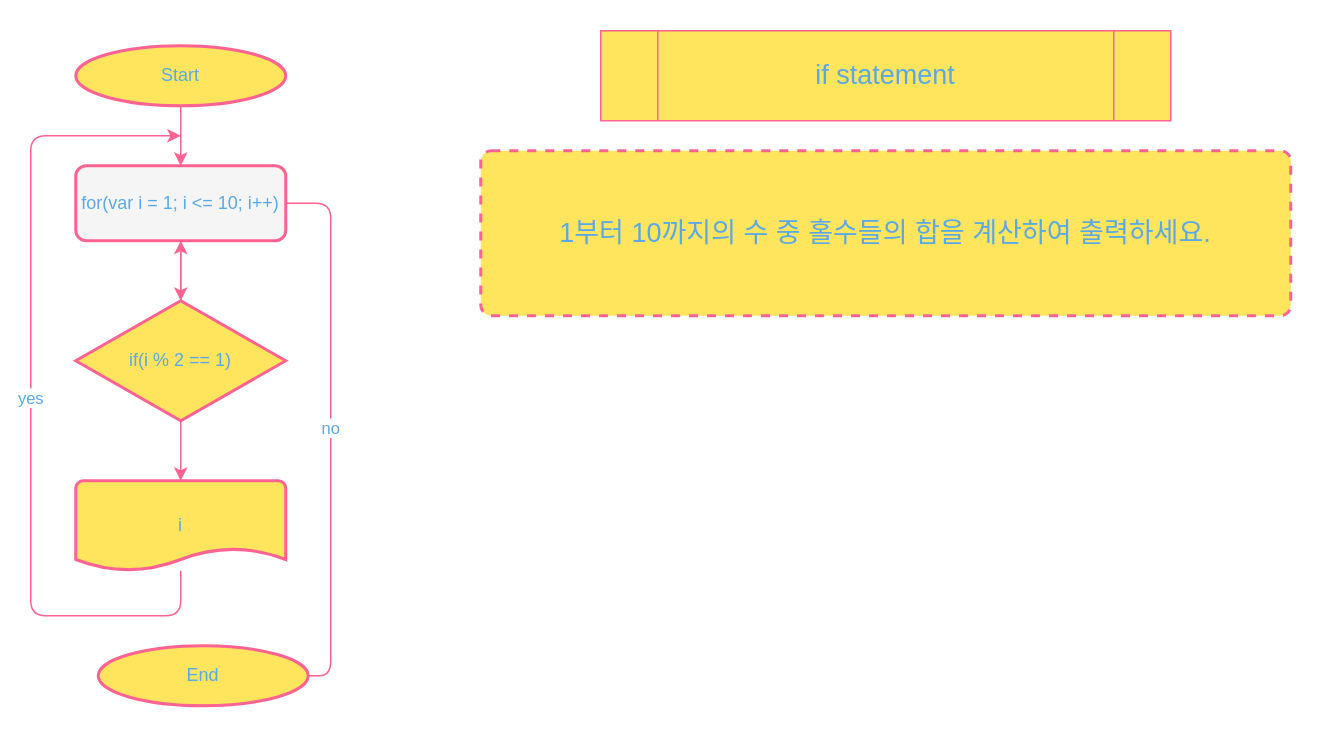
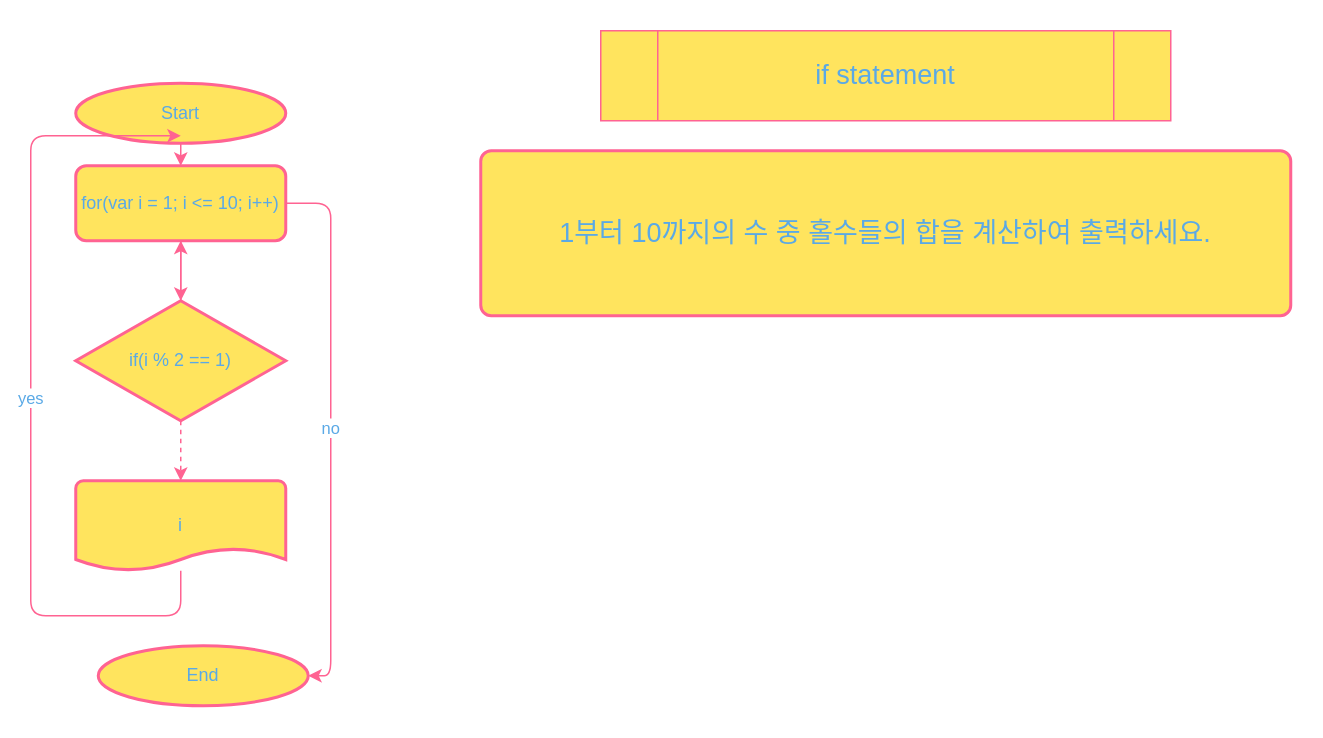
(181, 76) -> (181, 113)
(181, 203) -> (181, 203)
(886, 233) -> (886, 233)
(181, 445) -> (181, 445)
(320, 676) -> (327, 675)
